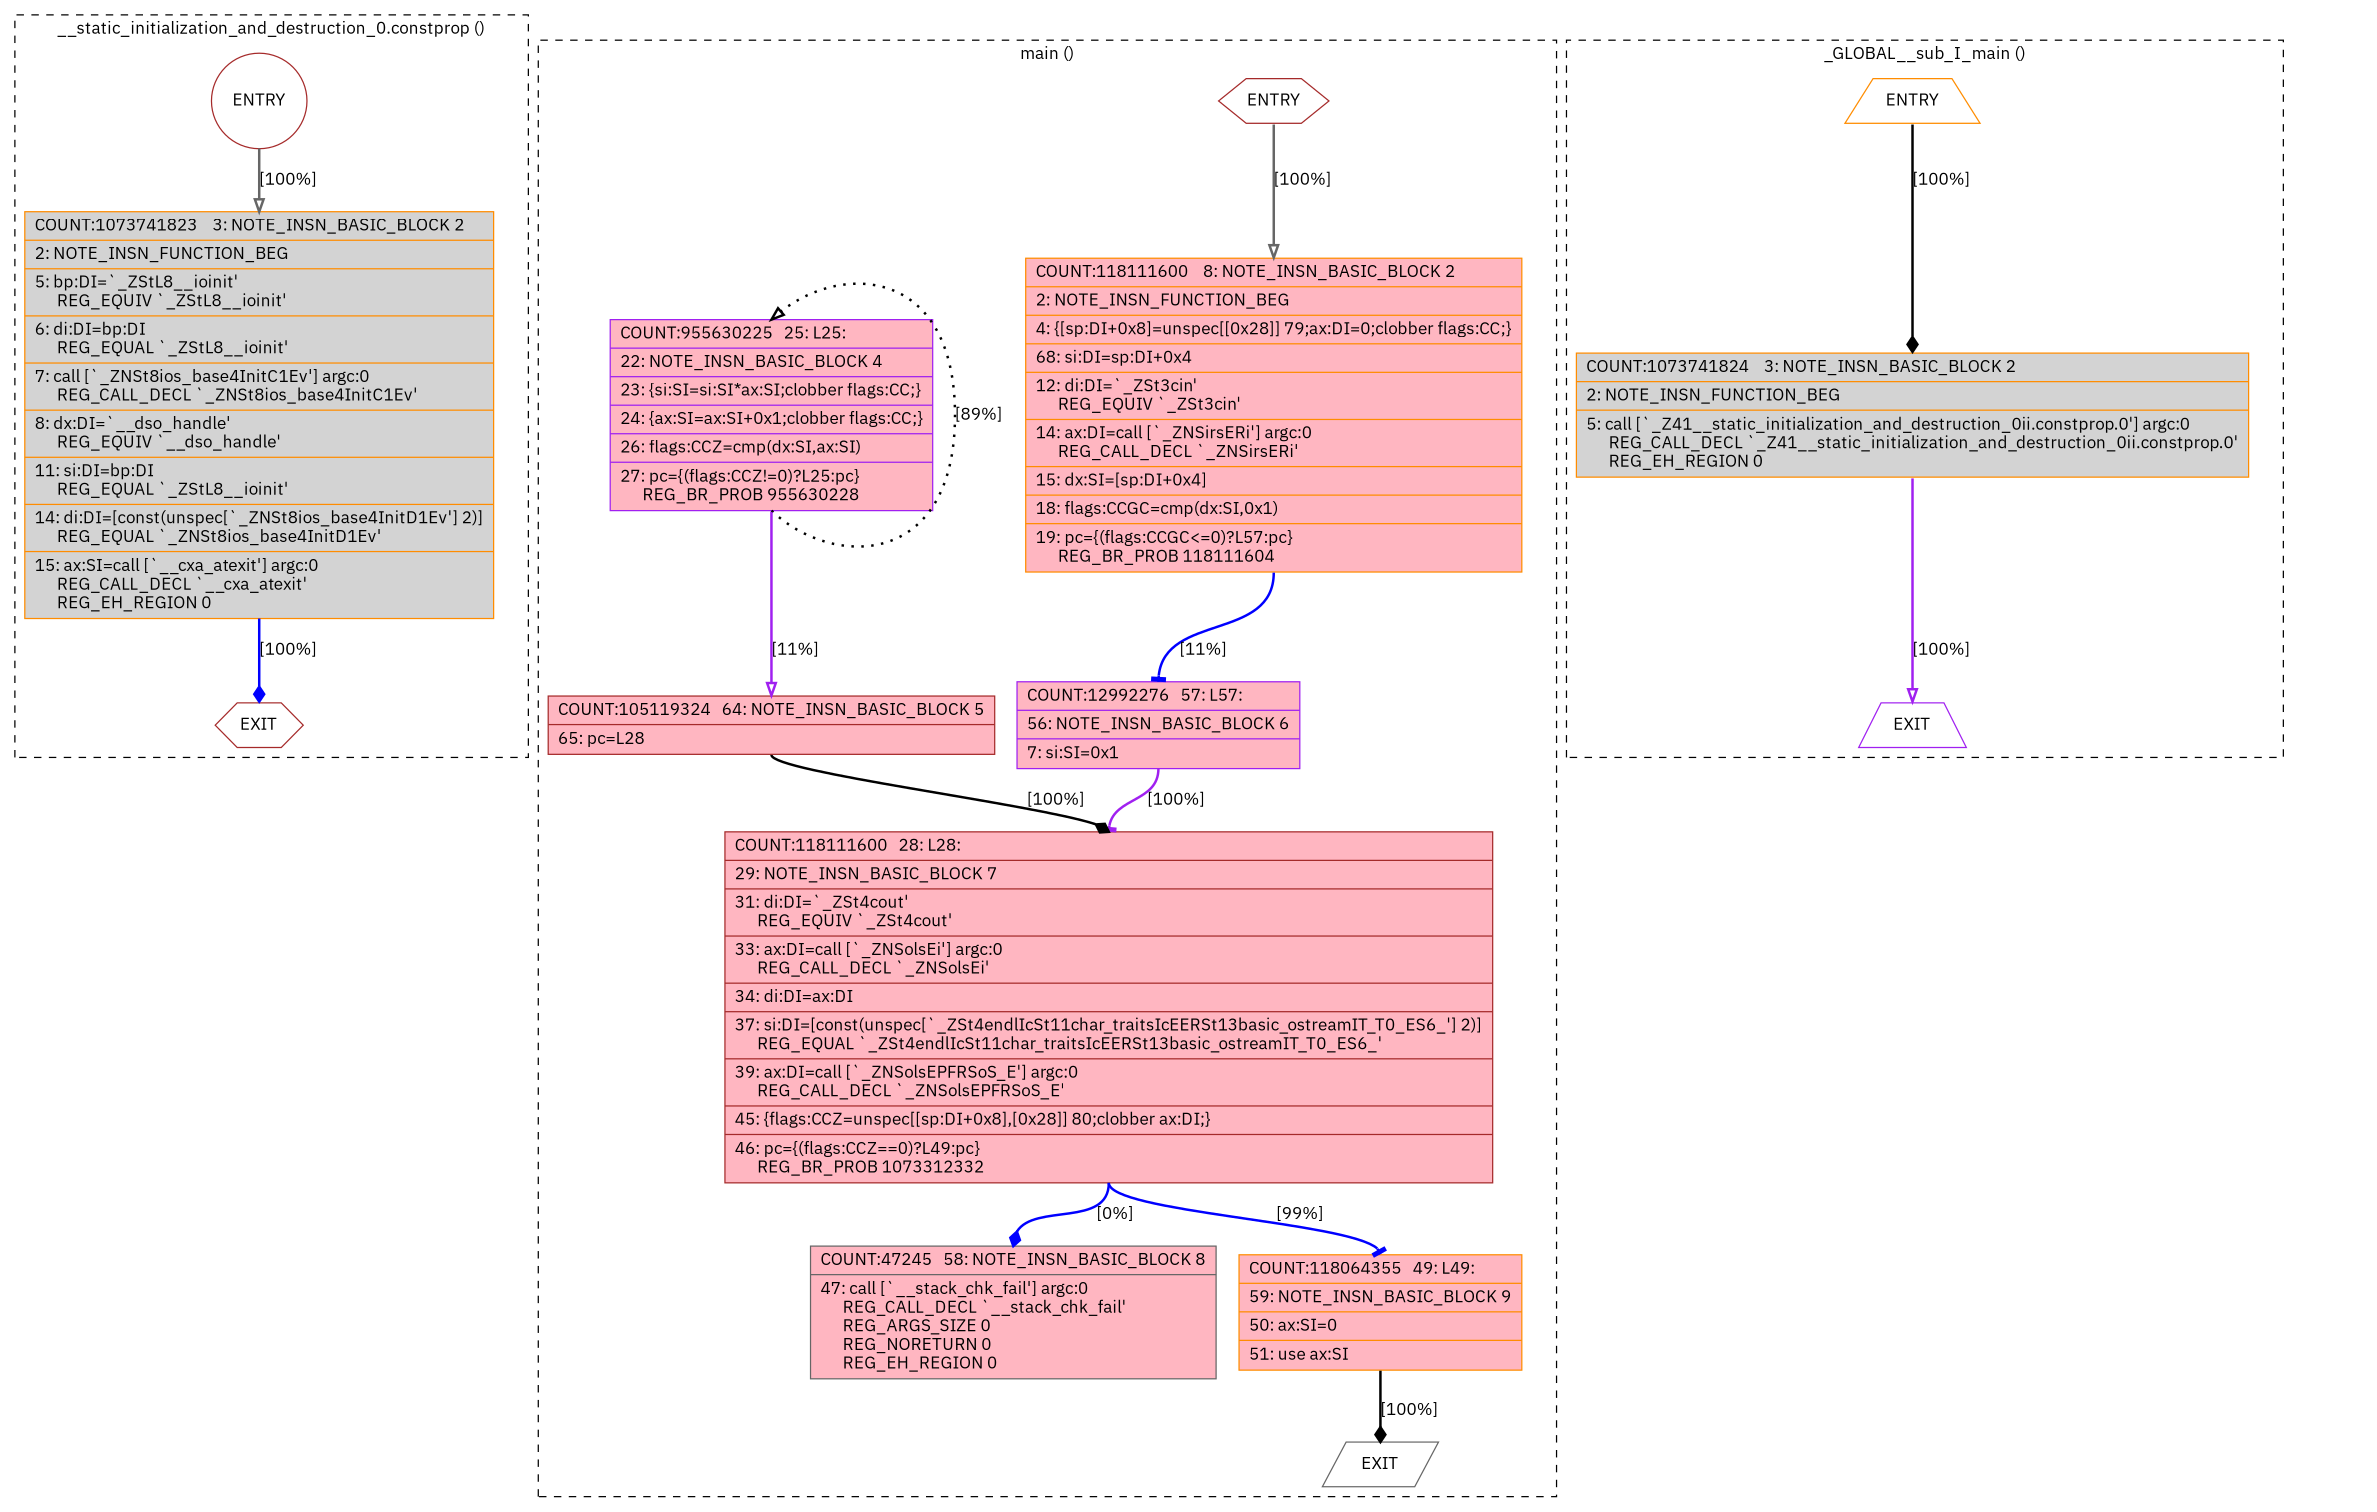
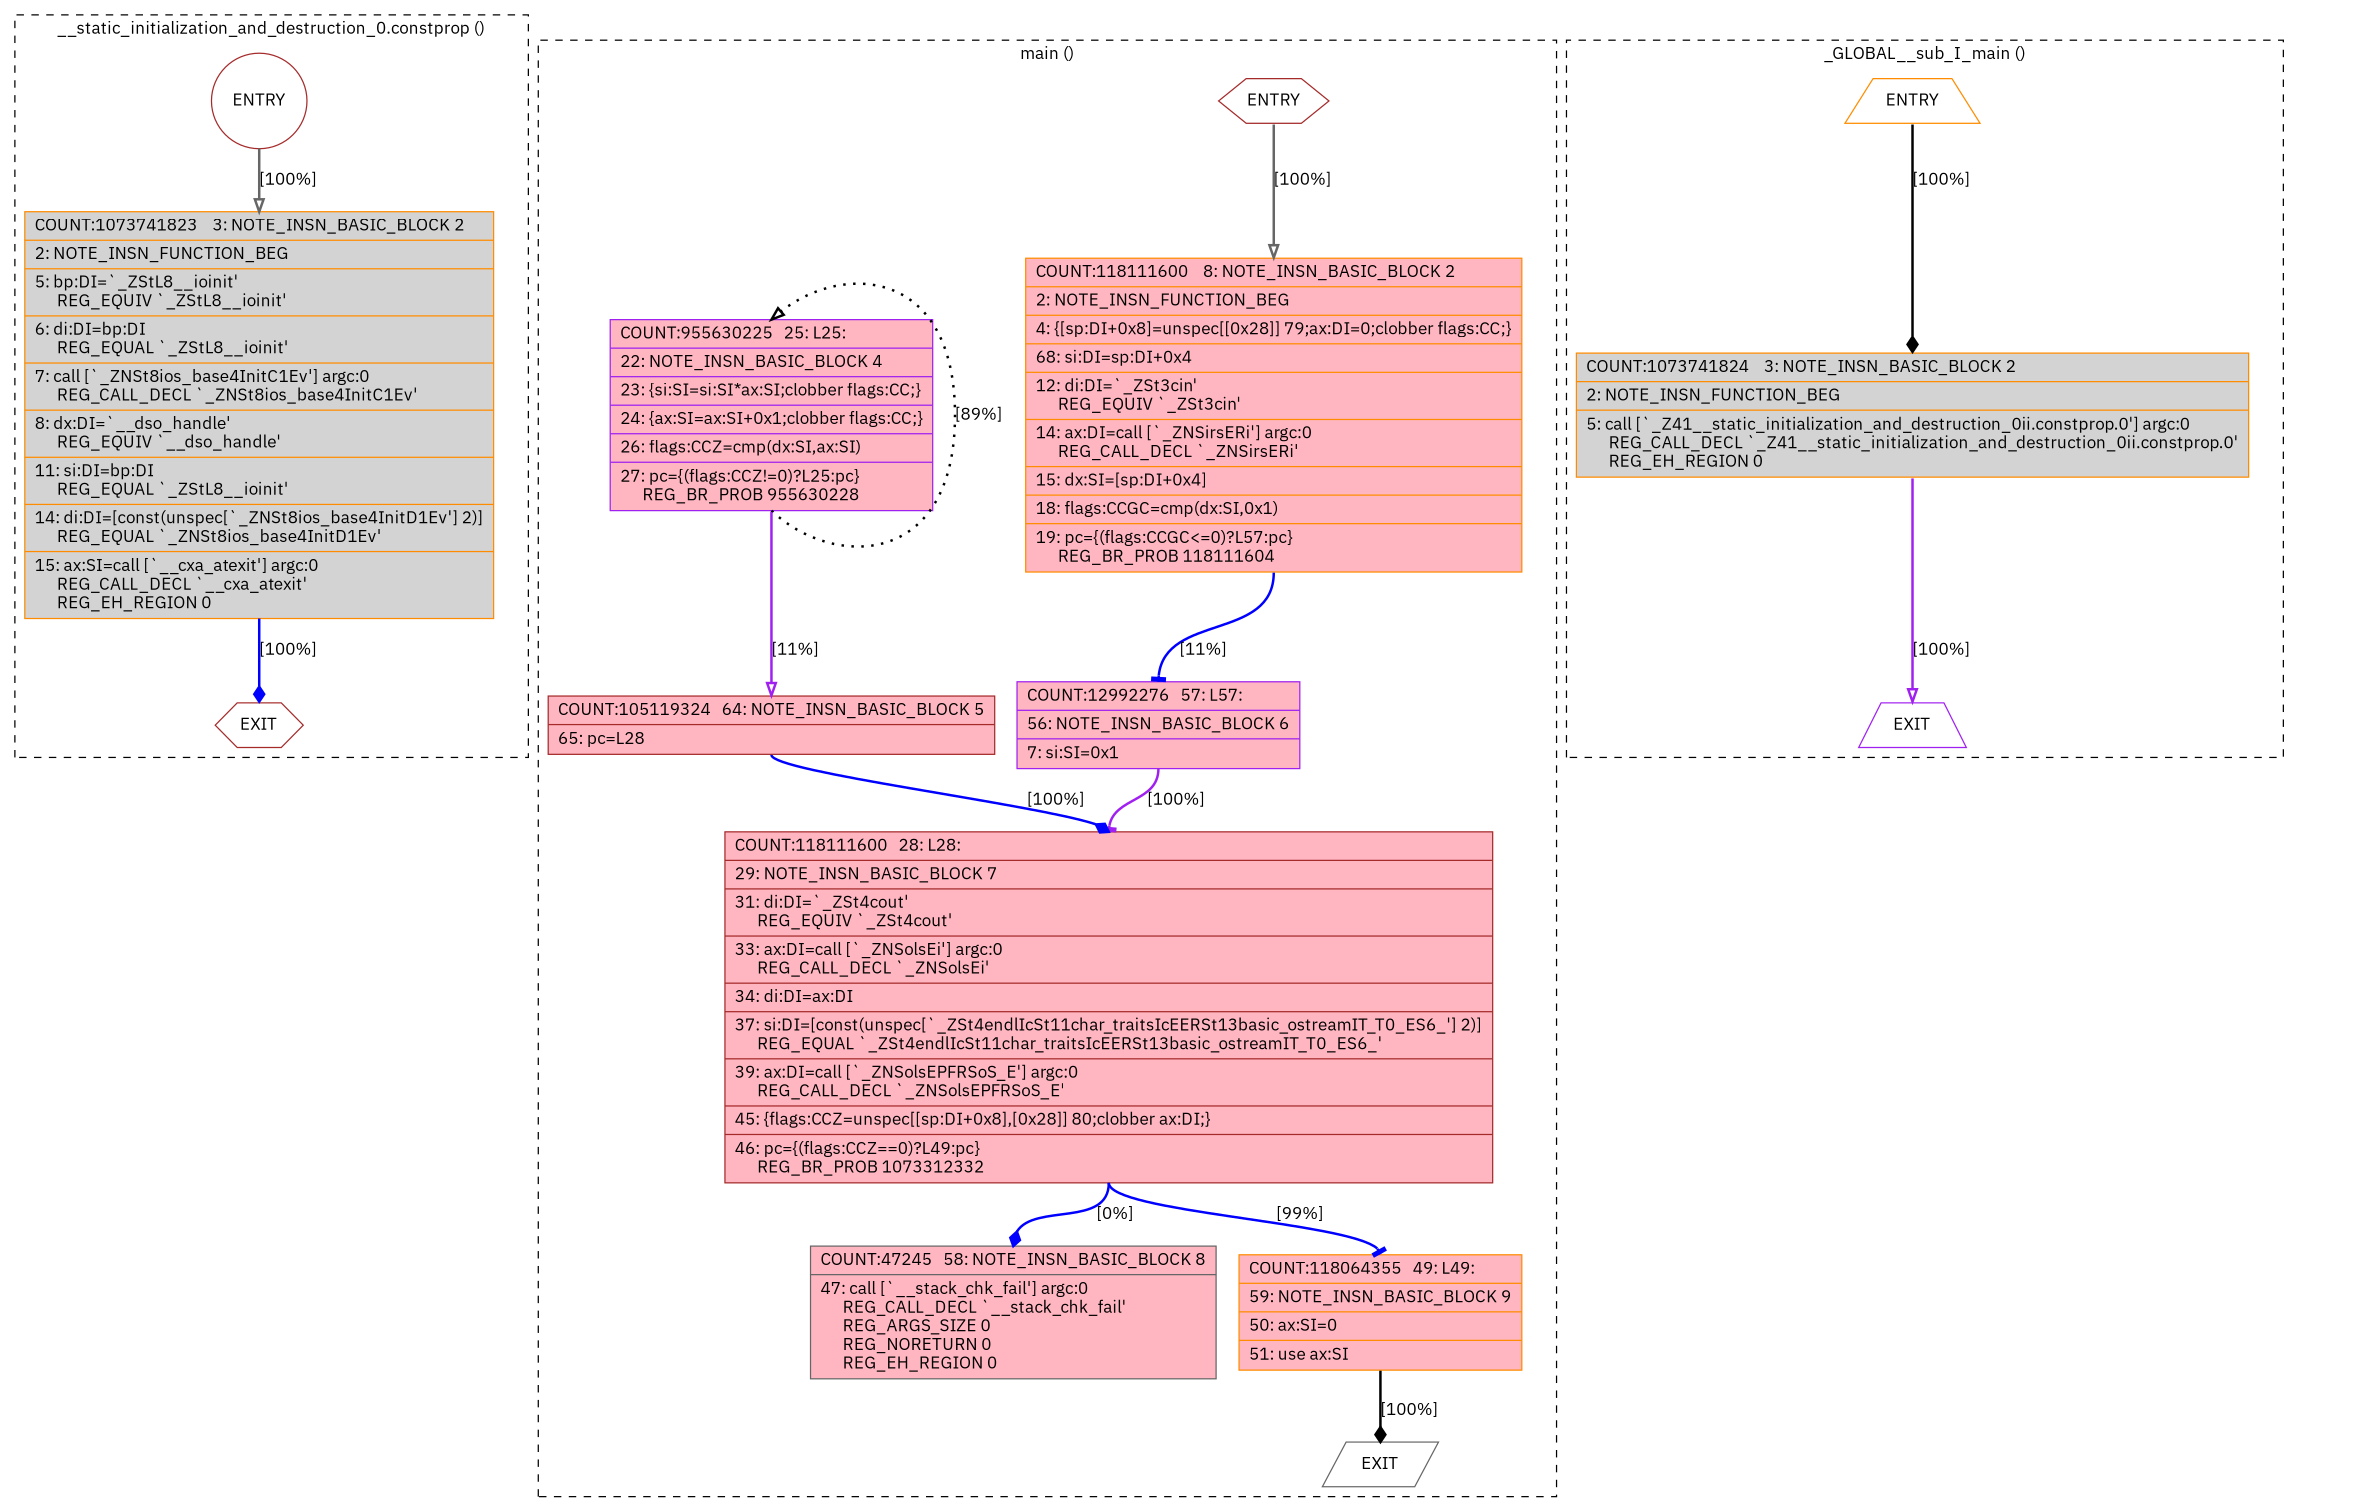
(933, 792) -> (933, 792)
